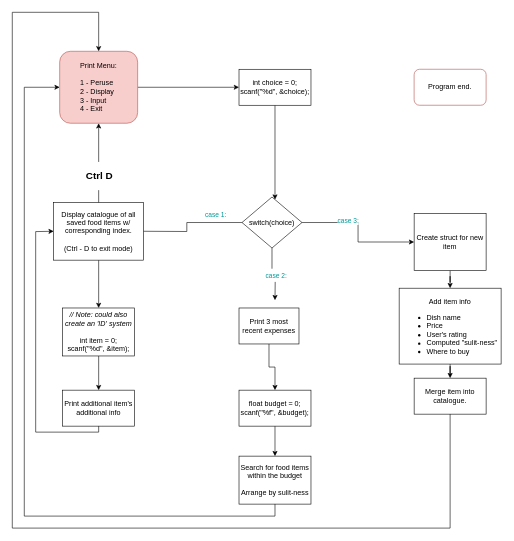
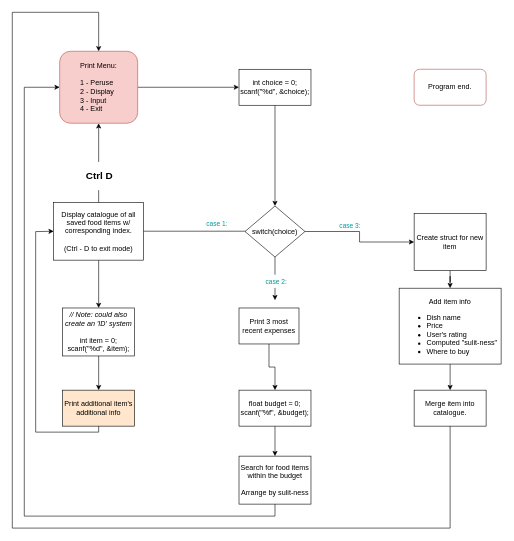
(272, 223) -> (275, 232)
(450, 396) -> (450, 408)
(99, 408) -> (99, 408)
